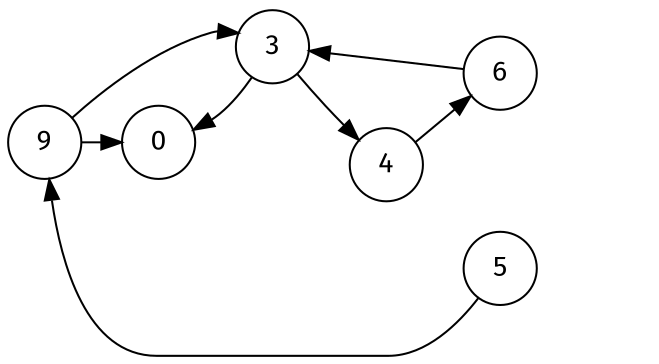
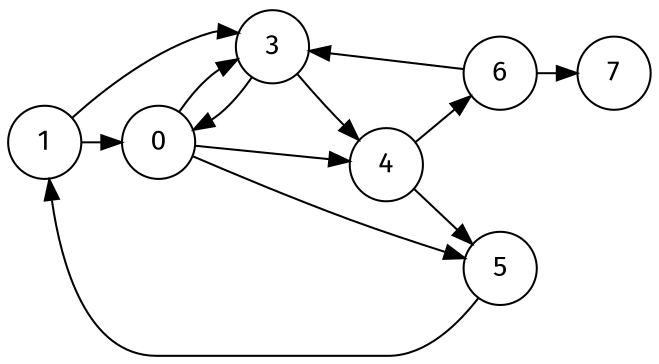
none -> (614, 73)
none -> (197, 89)
(45, 142) -> (45, 142)
none -> (262, 153)
none -> (318, 207)
none -> (436, 210)
